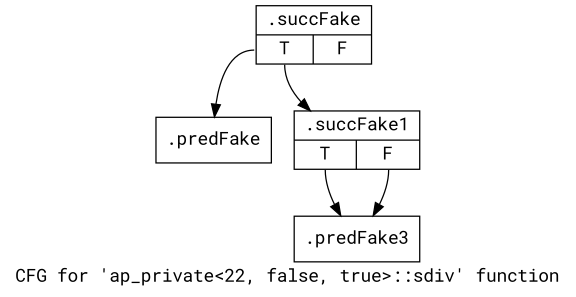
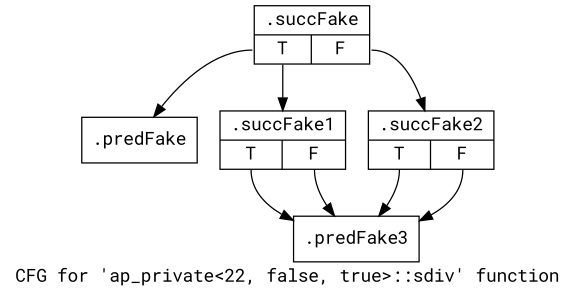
none -> (431, 140)
